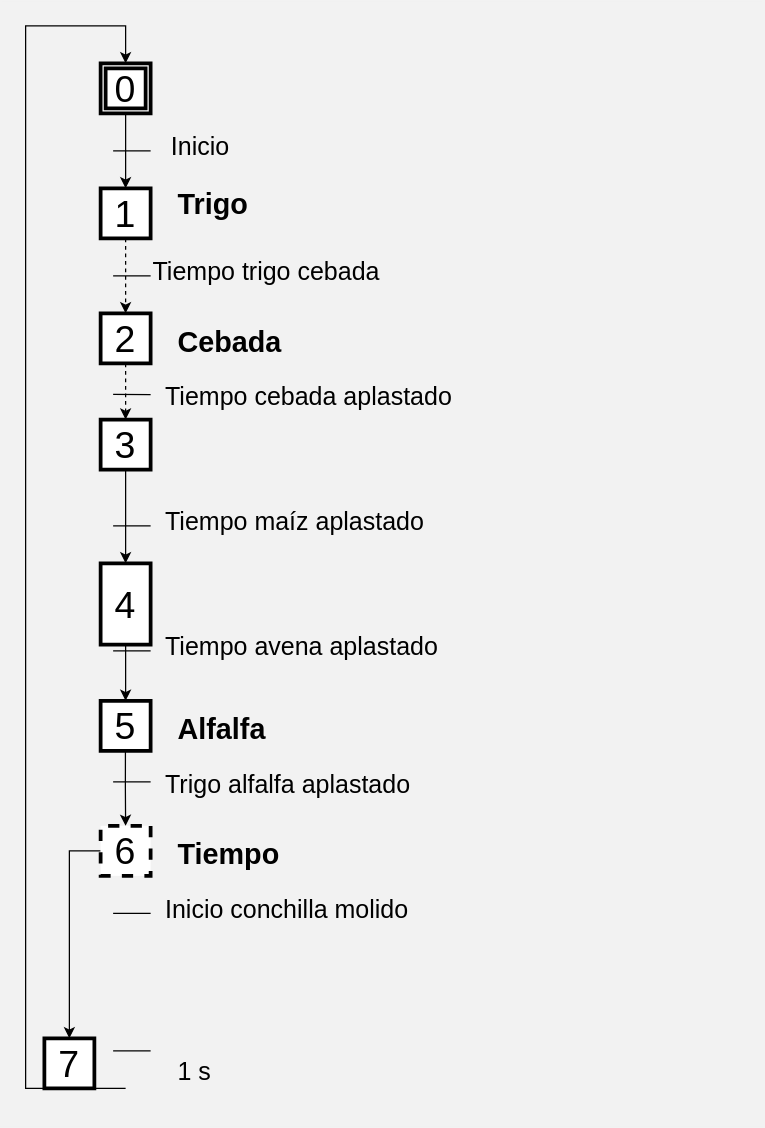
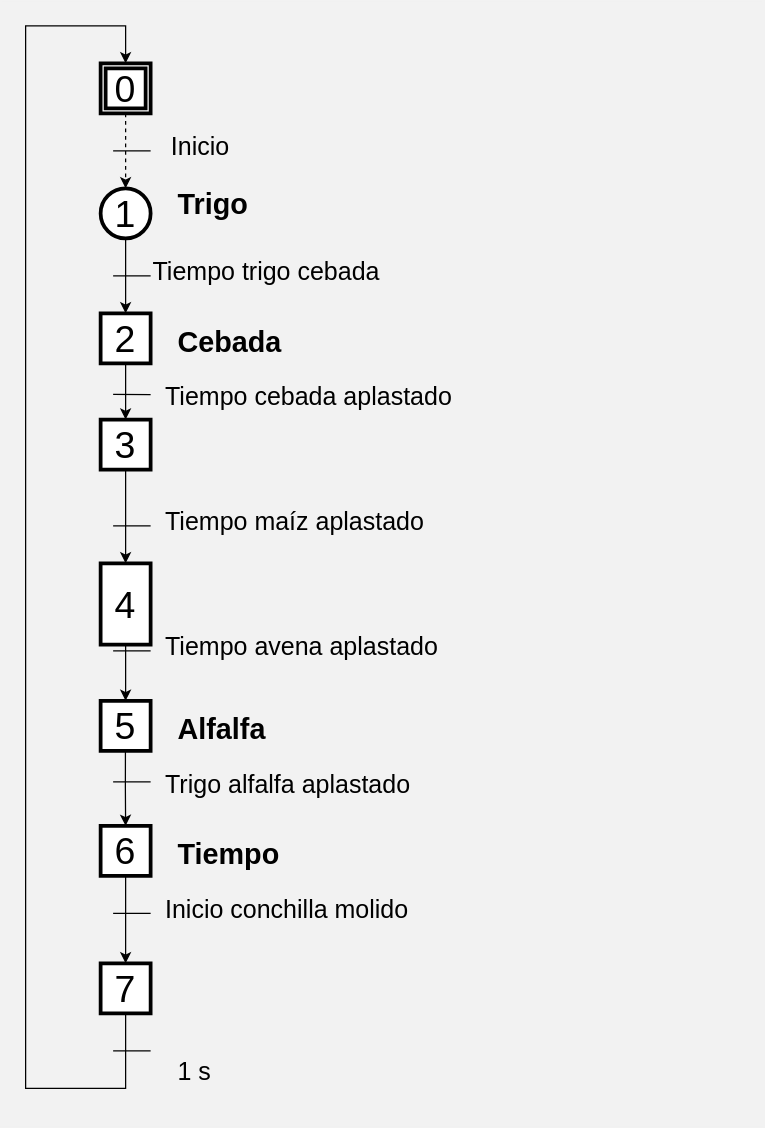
(126, 147) -> (126, 147)
(126, 213) -> (126, 213)
(126, 272) -> (126, 272)
(126, 387) -> (126, 387)
(126, 851) -> (126, 851)
(69, 1063) -> (126, 988)
